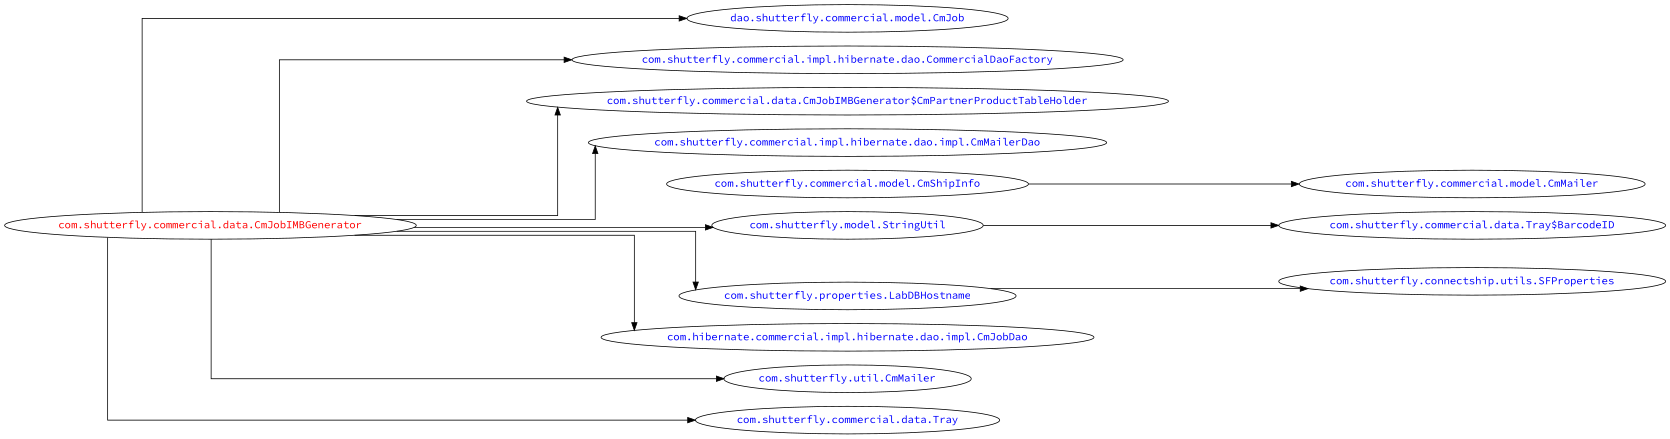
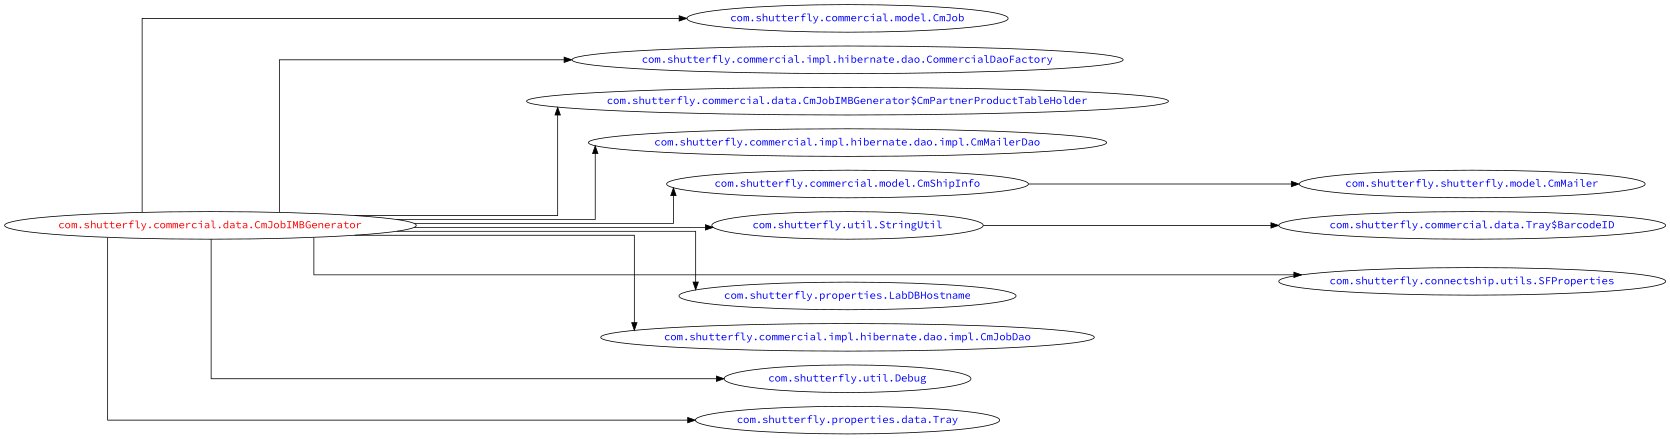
(848, 18) -> (848, 18)
(1472, 184) -> (1472, 184)
none -> (558, 223)
(848, 225) -> (848, 225)
(1145, 289) -> (785, 275)
(848, 337) -> (848, 337)
(848, 379) -> (848, 379)
(848, 420) -> (848, 420)
